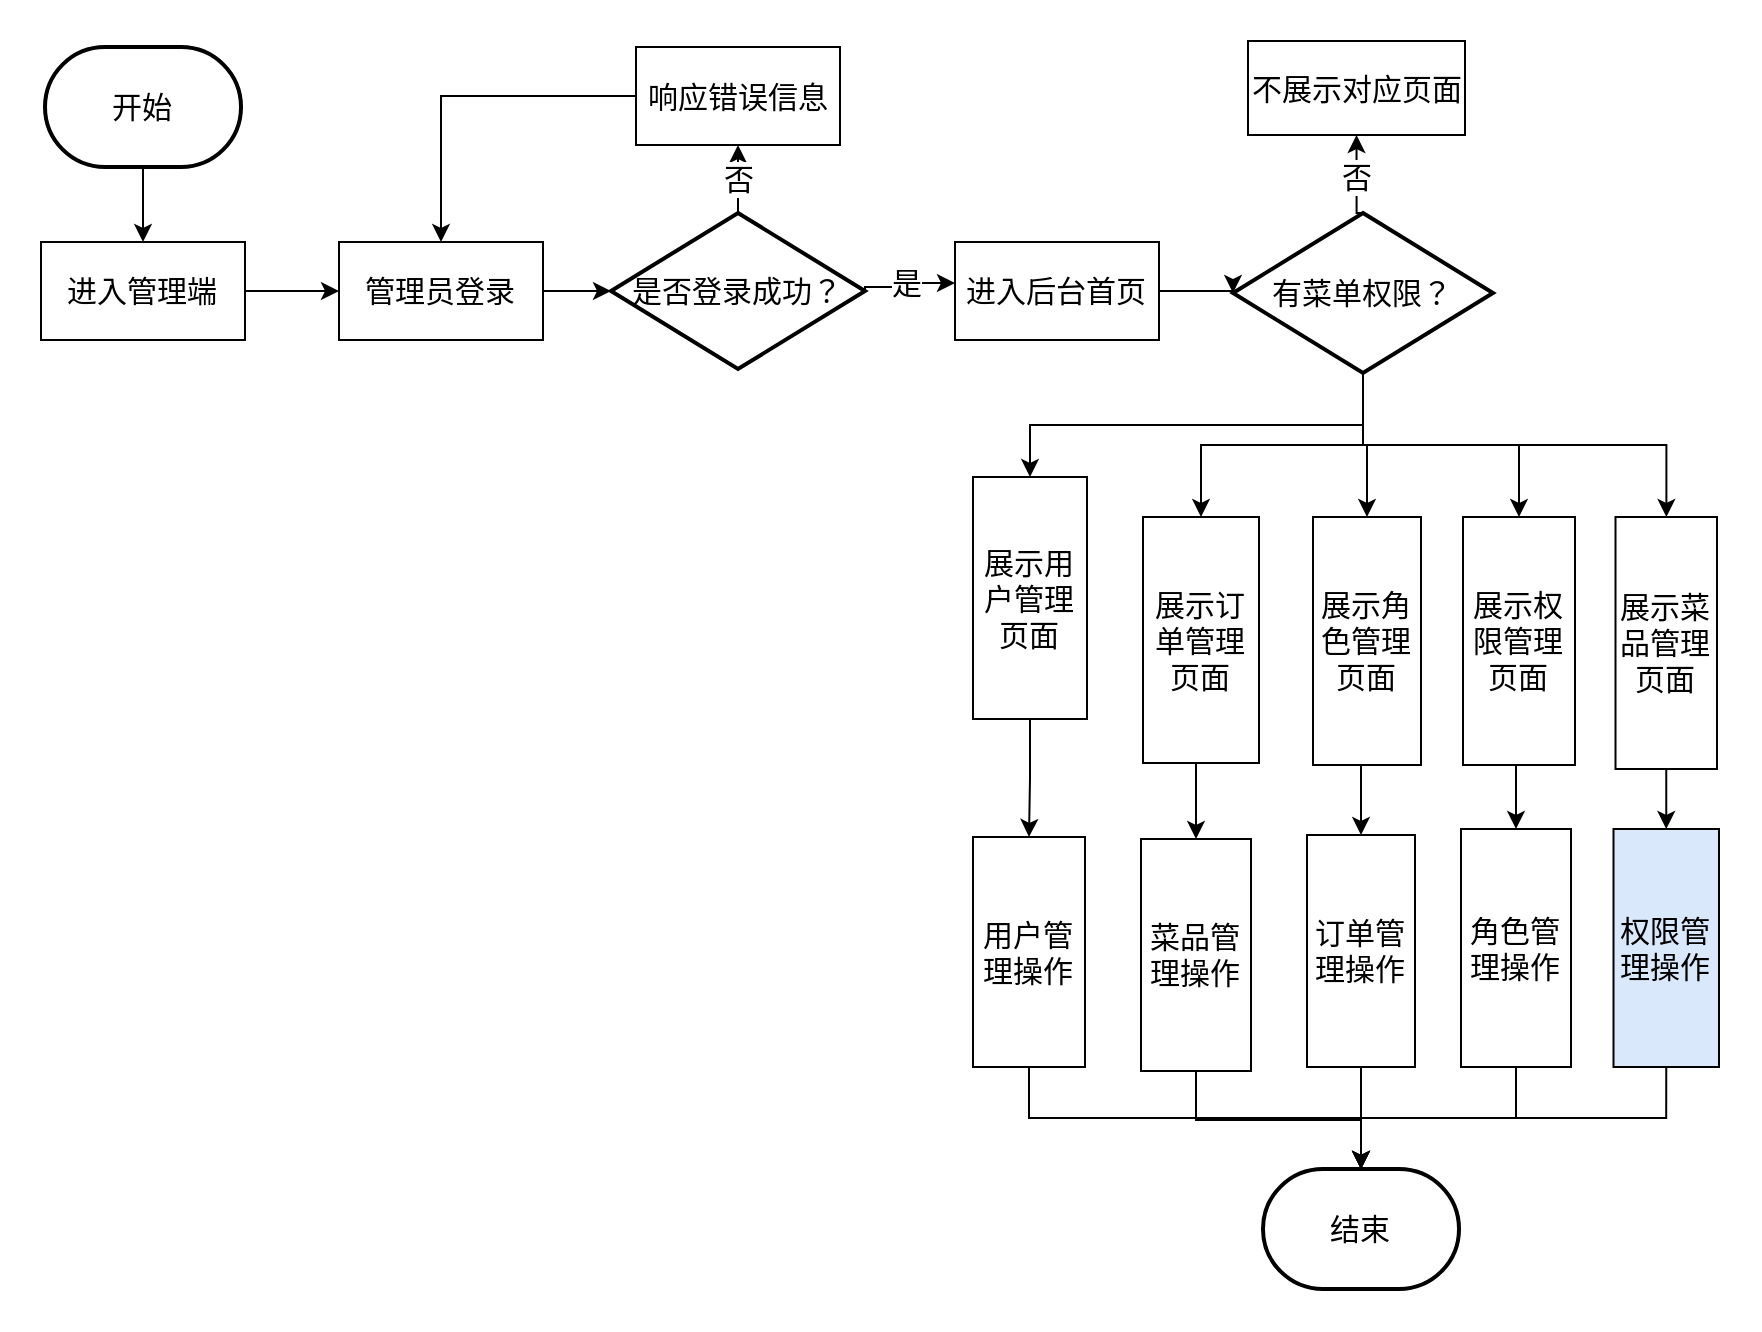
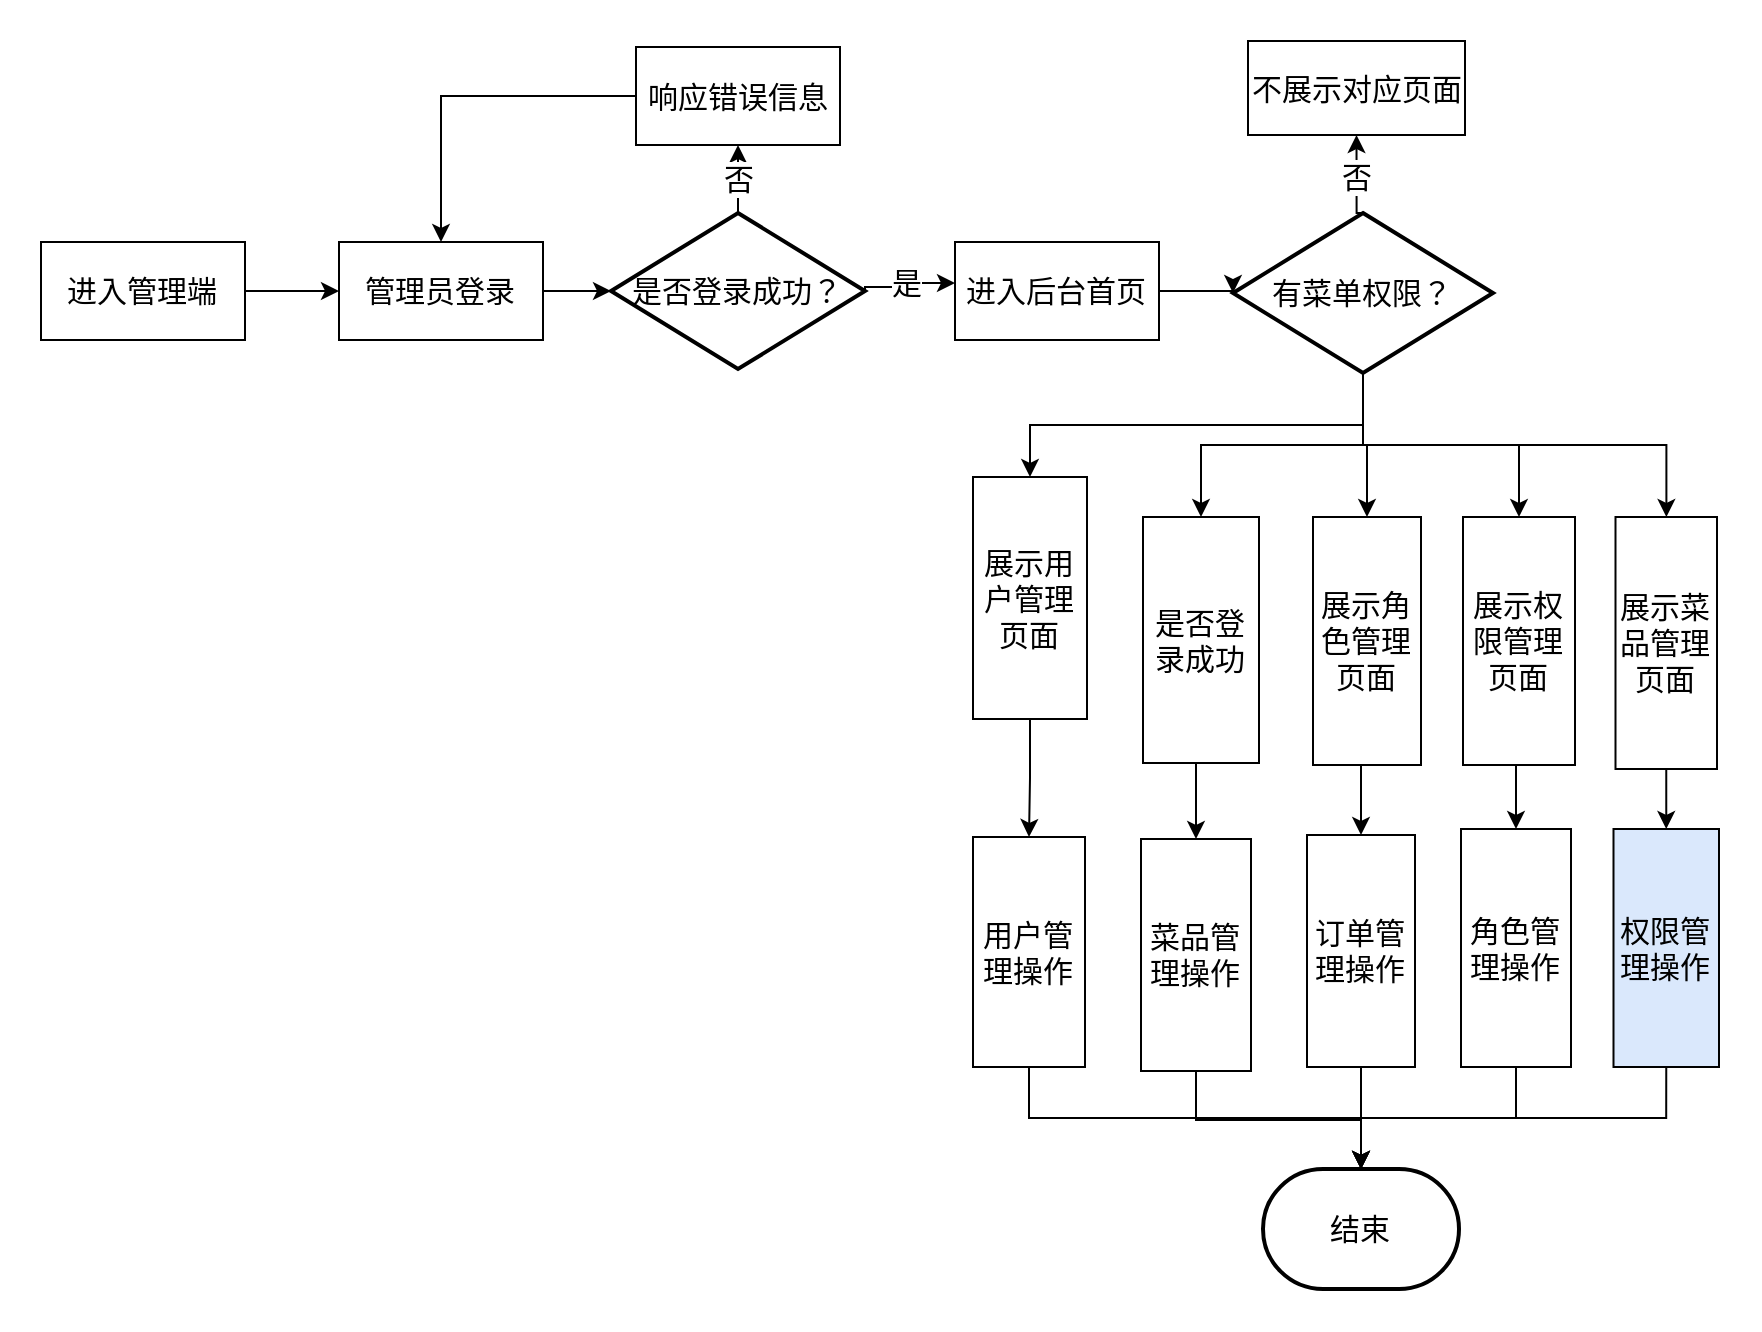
(143, 107) -> none
(143, 203) -> none
(1201, 641) -> (1201, 641)
